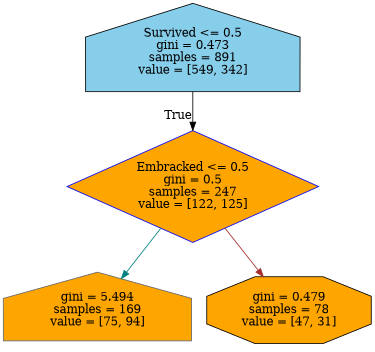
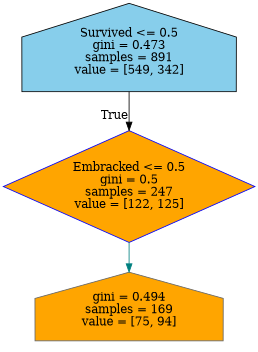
(97, 310) -> (129, 310)
(289, 310) -> none
